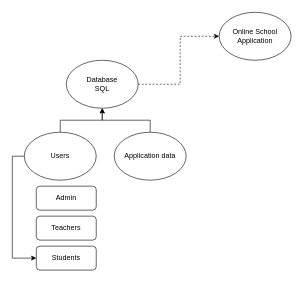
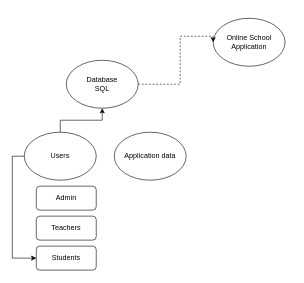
(255, 36) -> (249, 42)
(133, 120) -> none
